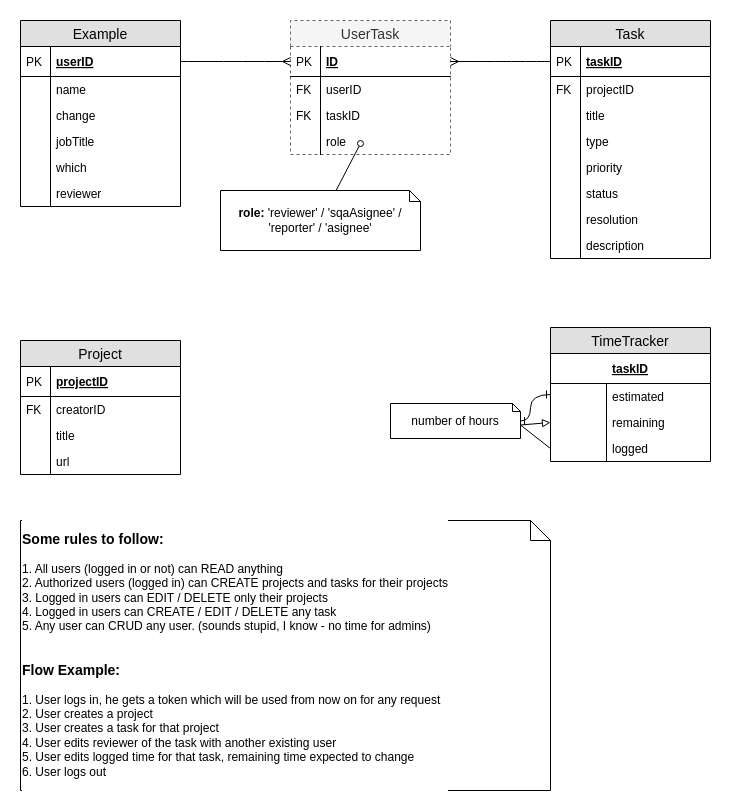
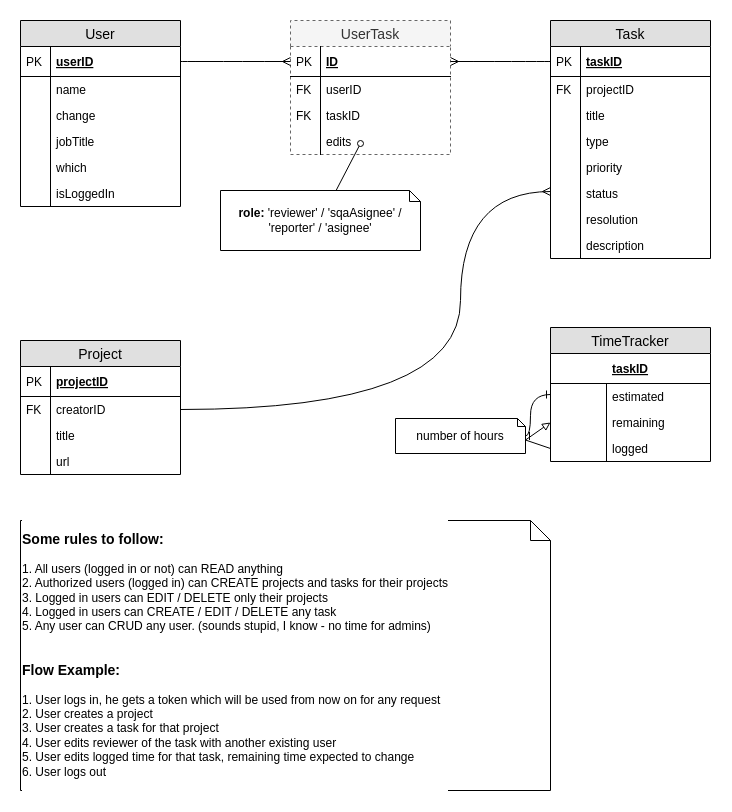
(100, 34) -> (100, 34)
(338, 142) -> (341, 142)
(81, 194) -> (88, 194)
none -> (417, 370)
(456, 421) -> (461, 436)
